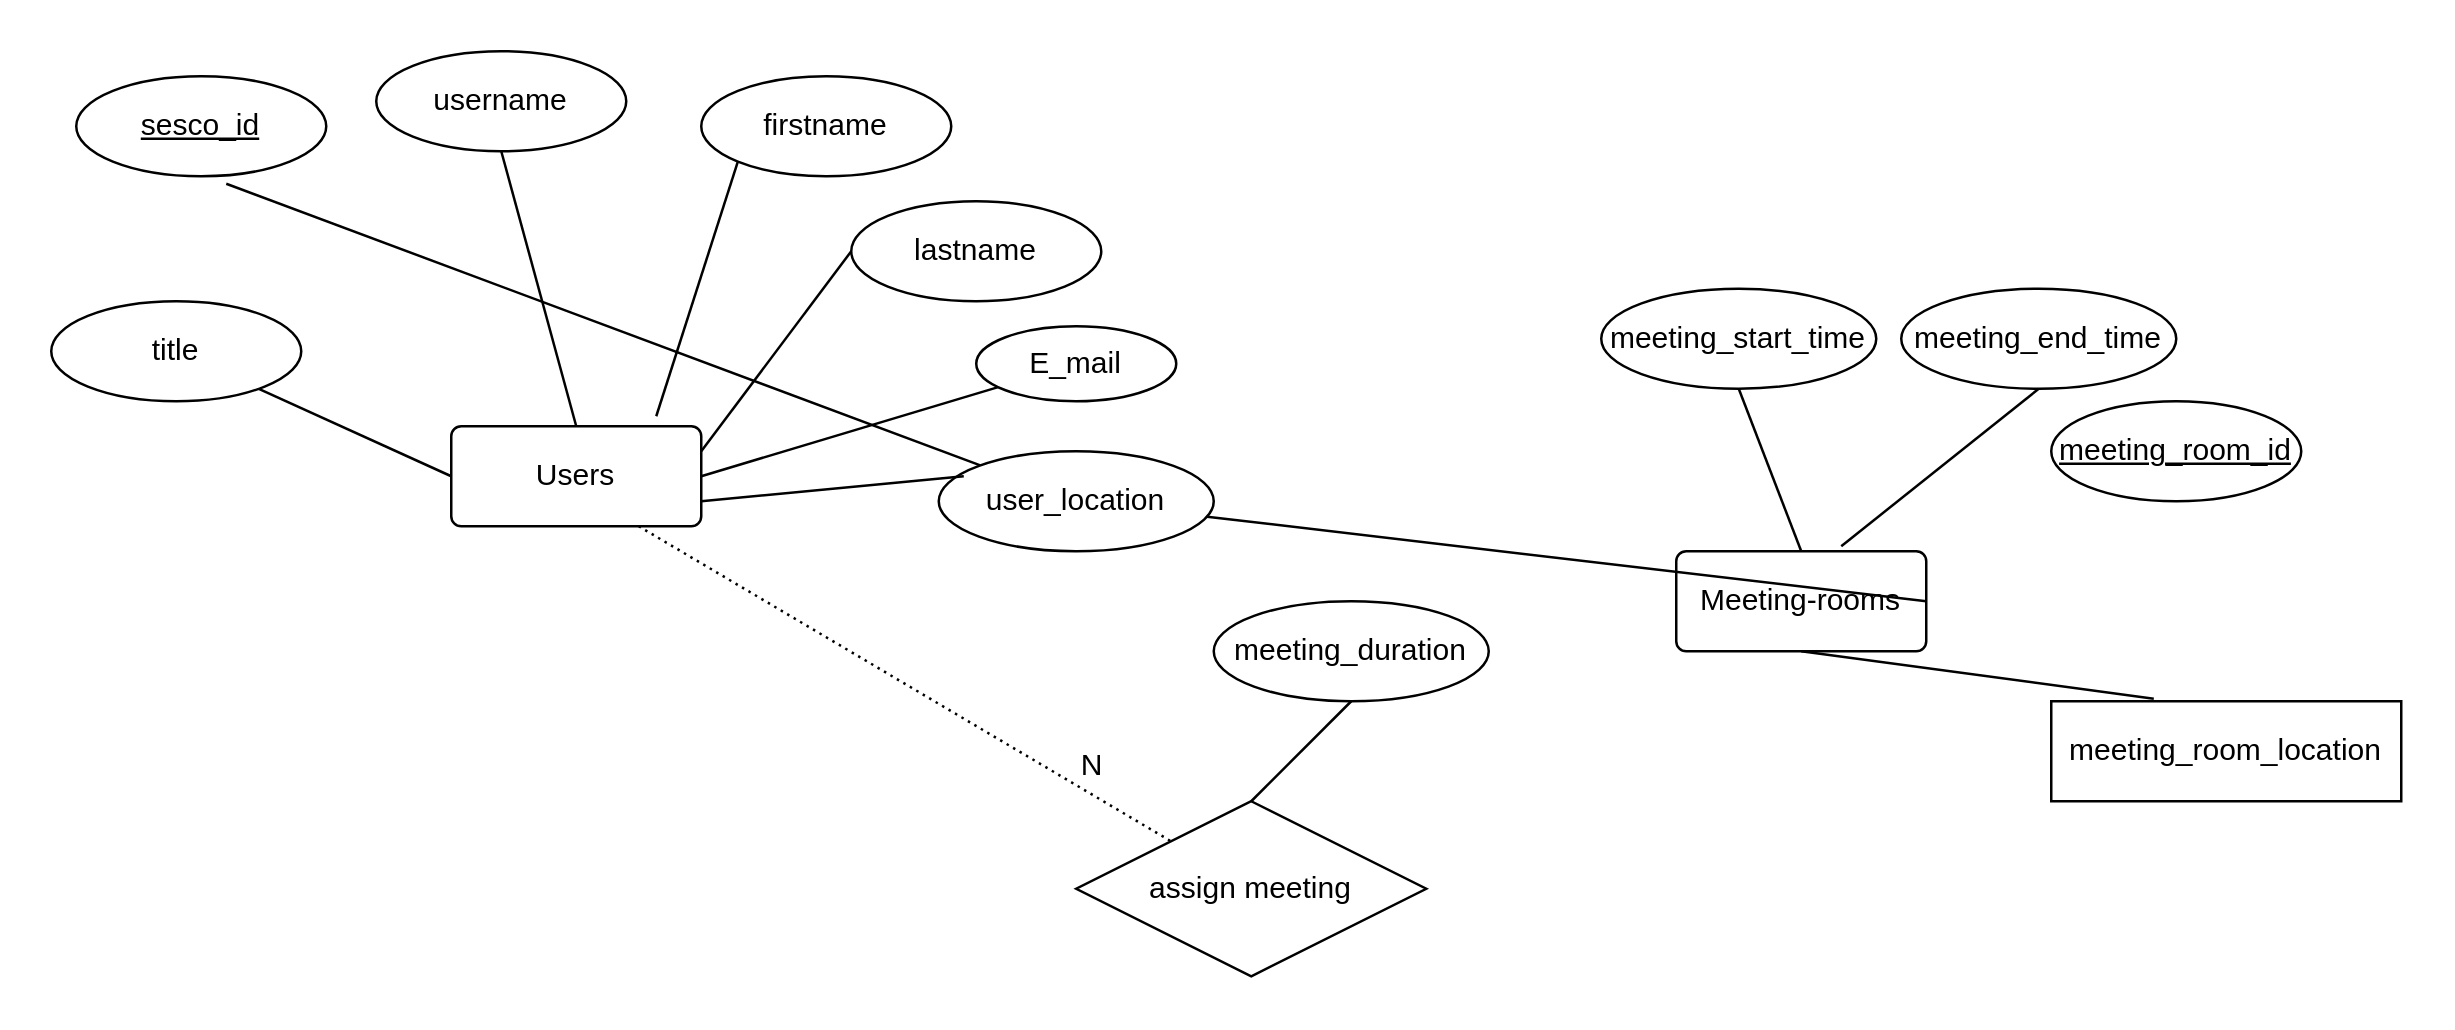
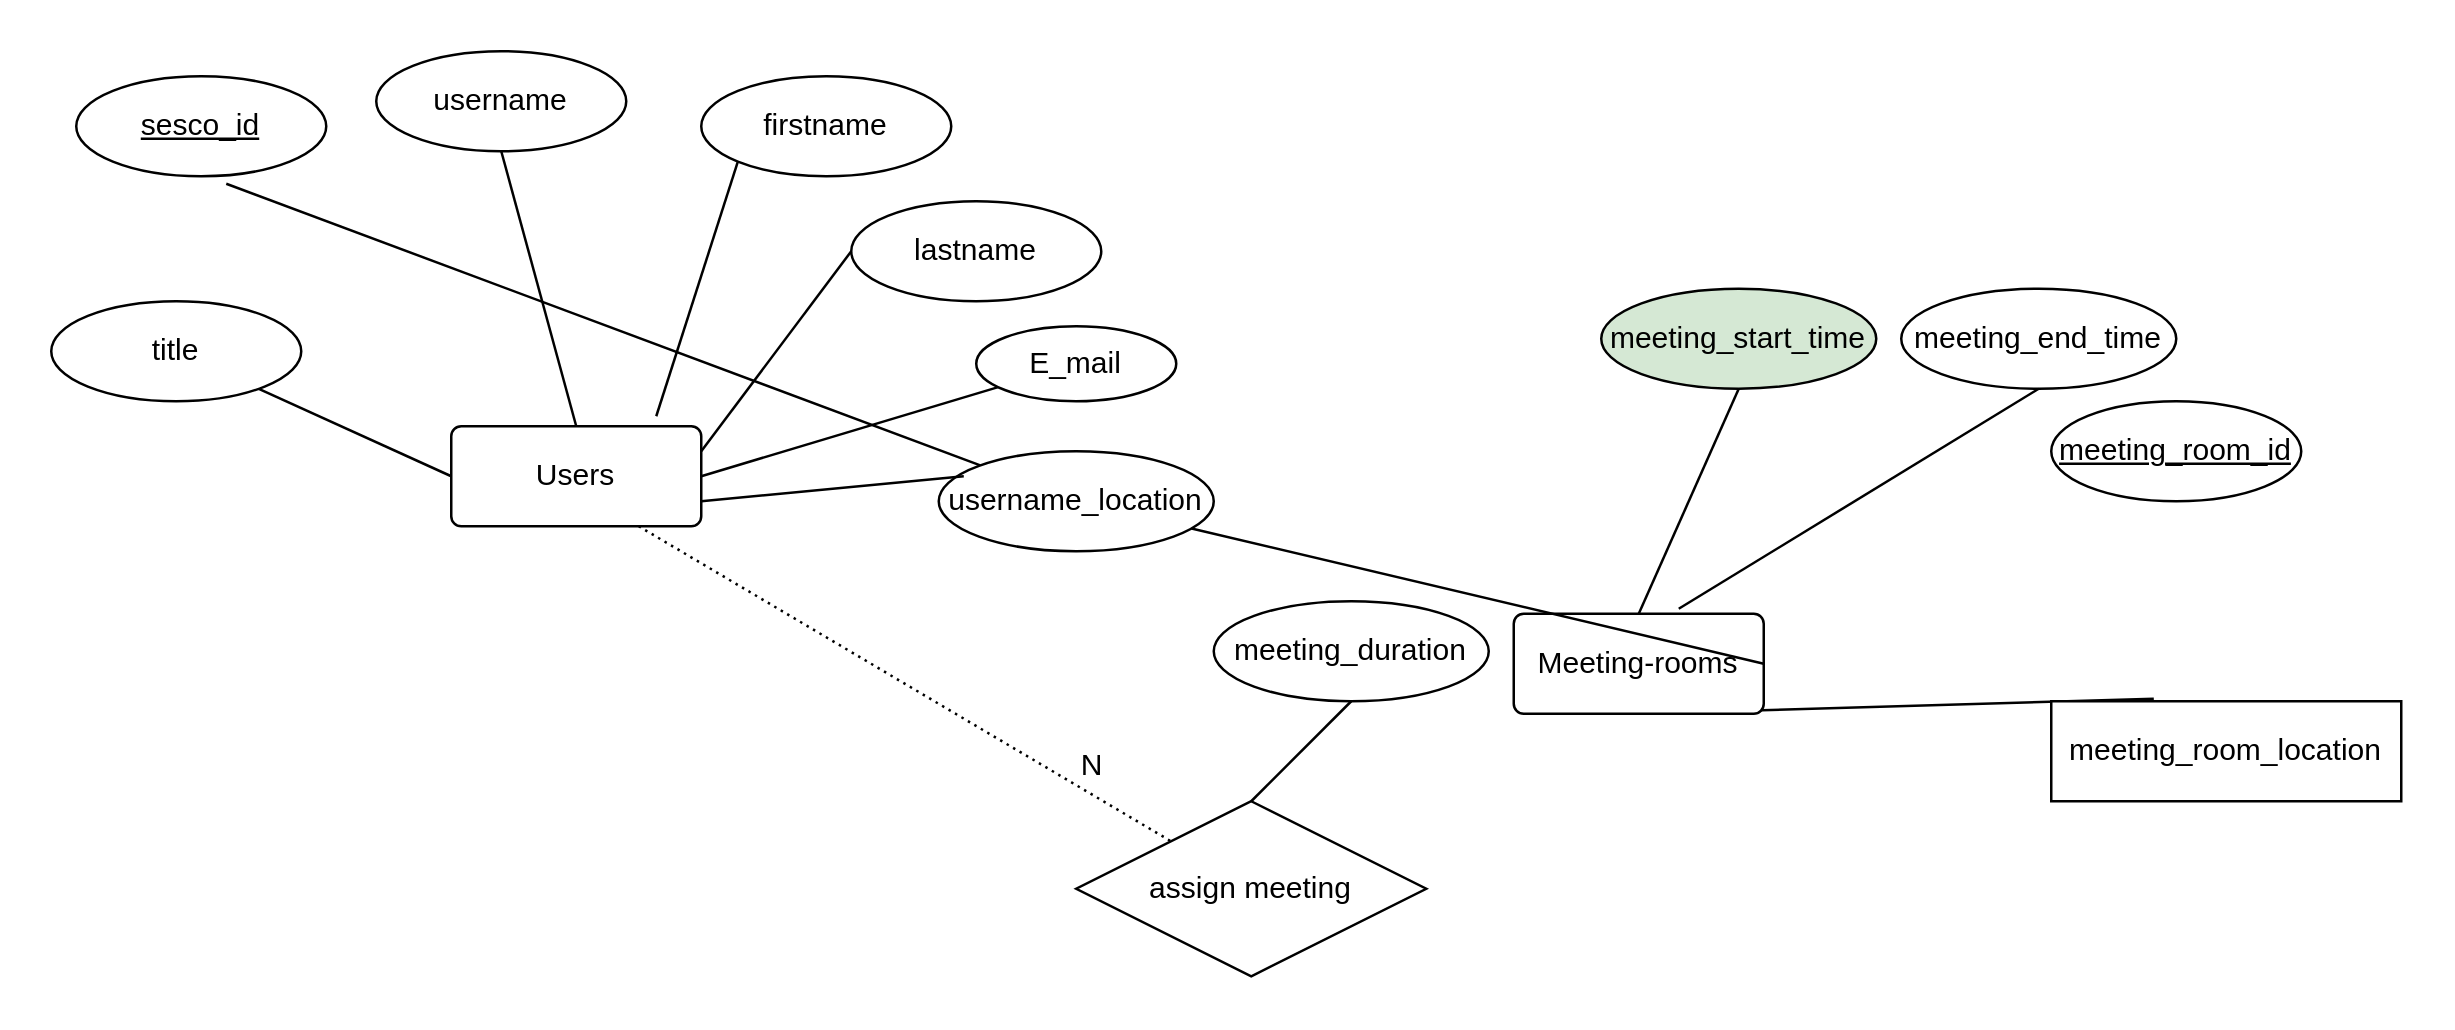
(1739, 339) -> (1739, 339)
(1076, 501) -> (1076, 501)
(1801, 601) -> (1639, 664)
